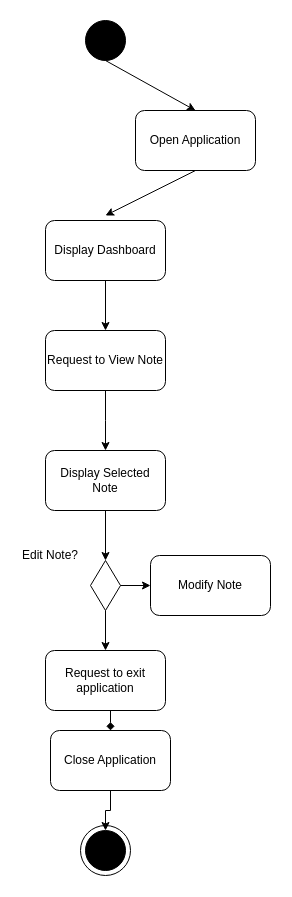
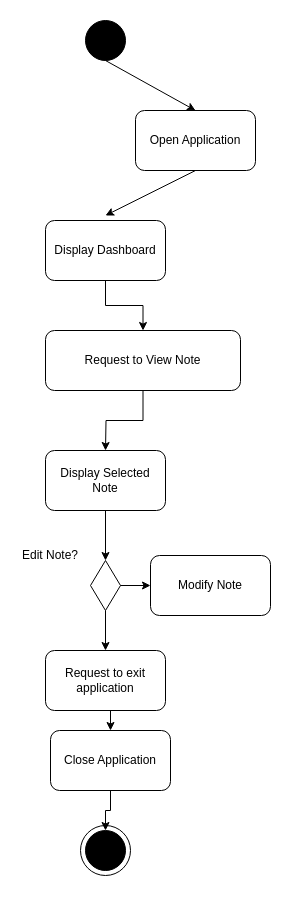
(106, 361) -> (143, 361)
(111, 722) -> (111, 722)
